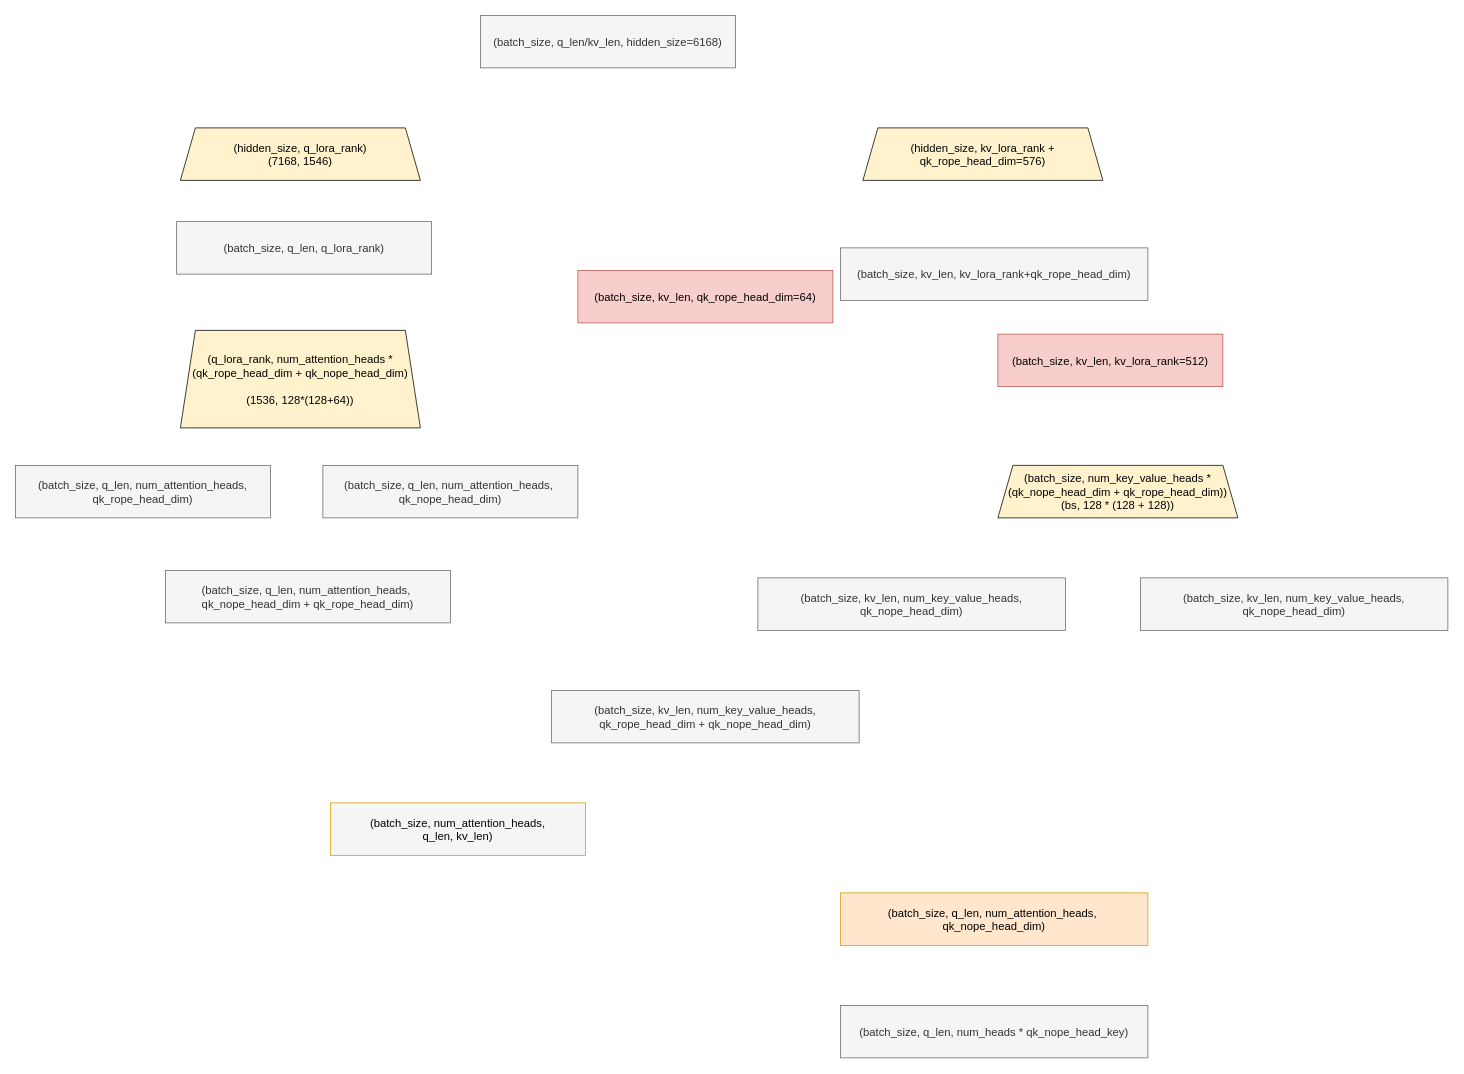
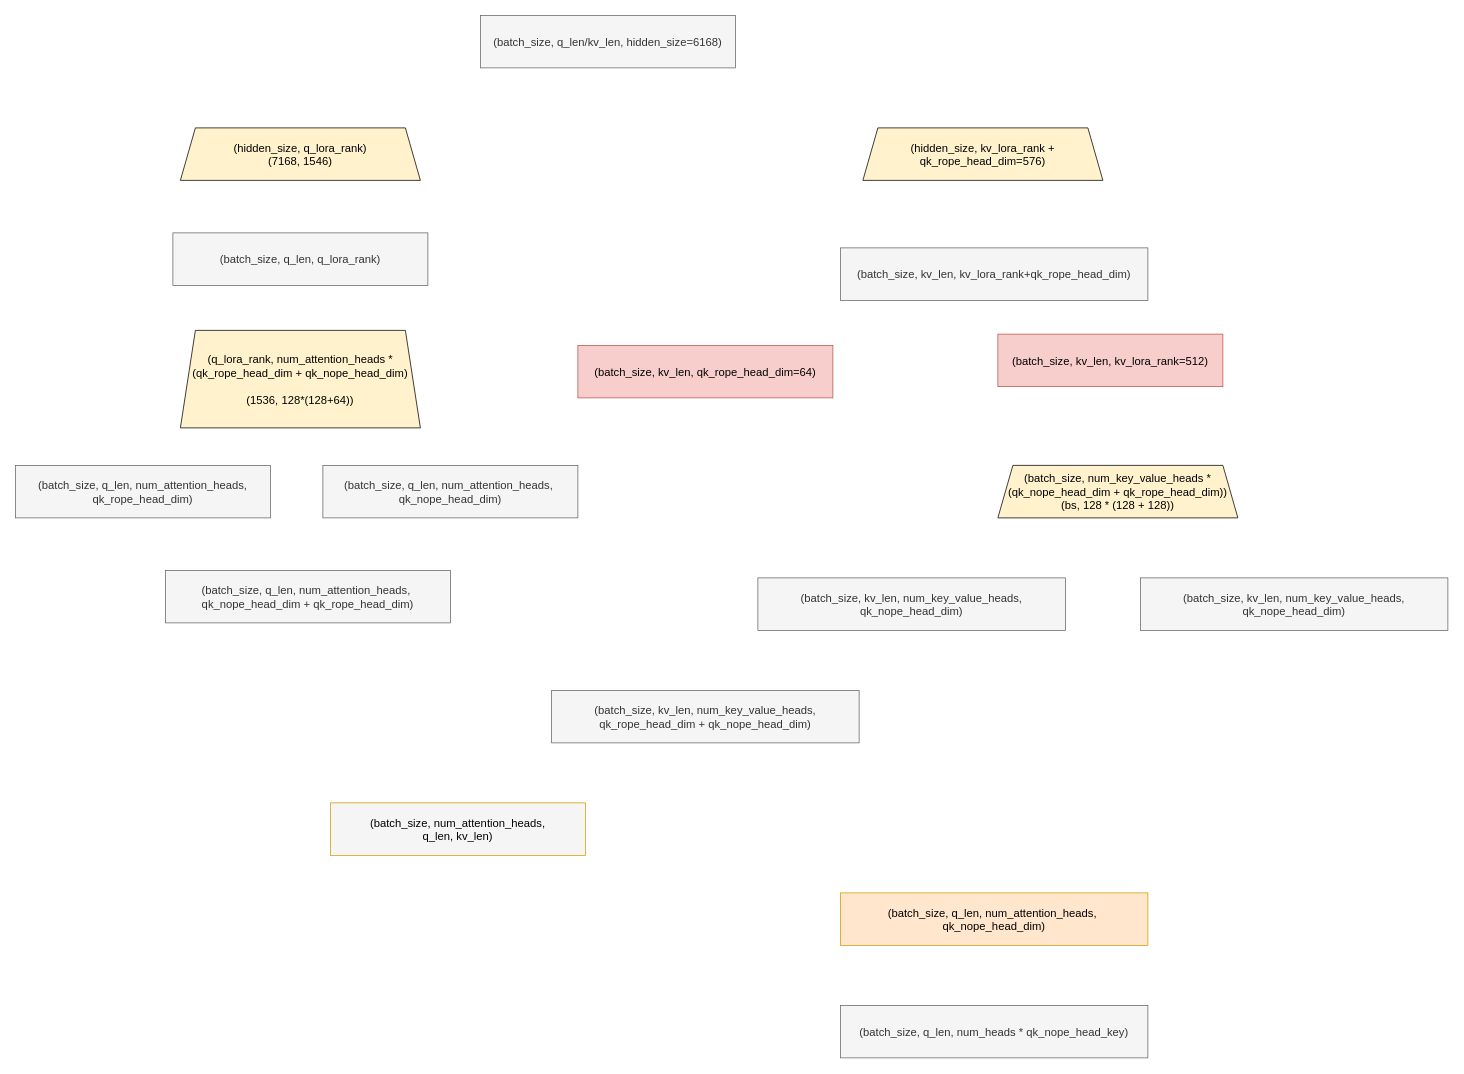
(304, 248) -> (300, 259)
(705, 297) -> (705, 372)
